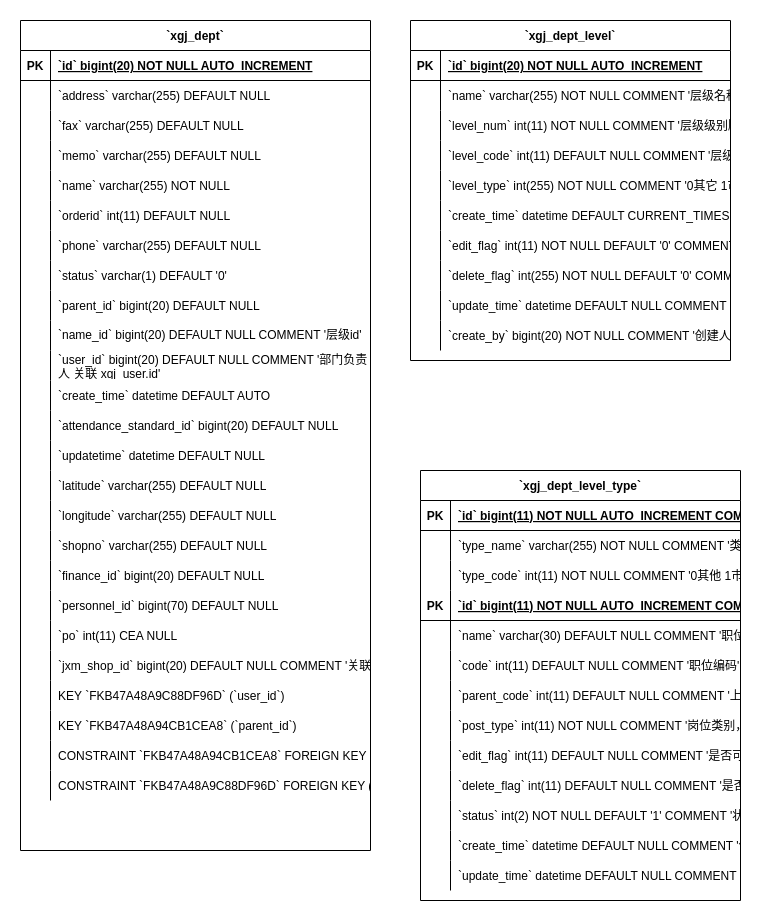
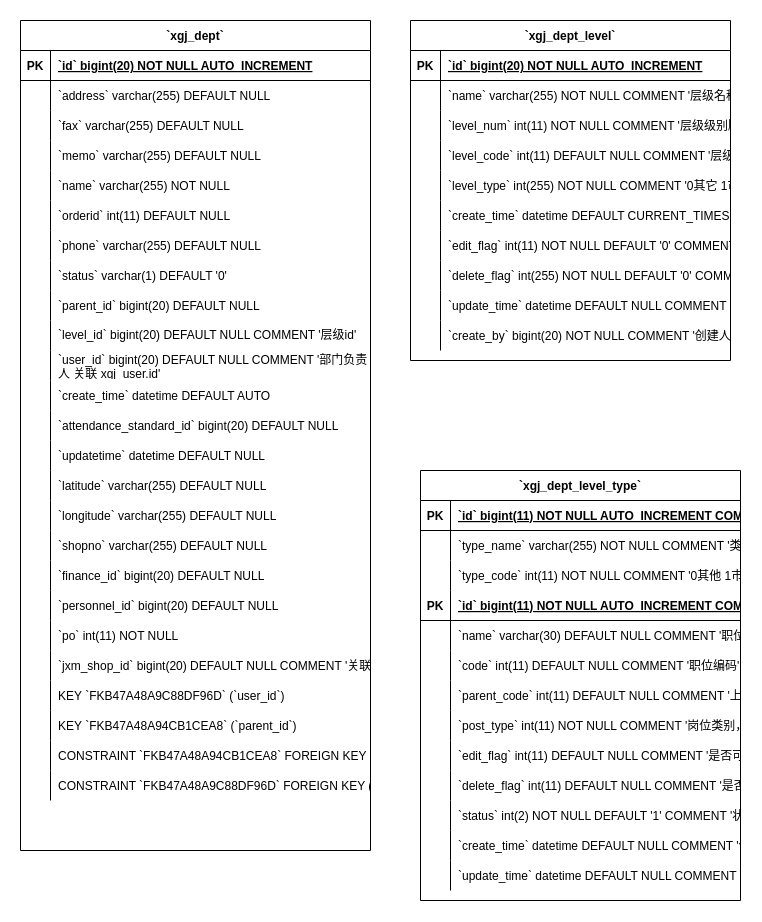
(208, 336) -> (208, 336)
(175, 606) -> (175, 606)
(122, 636) -> (122, 636)
